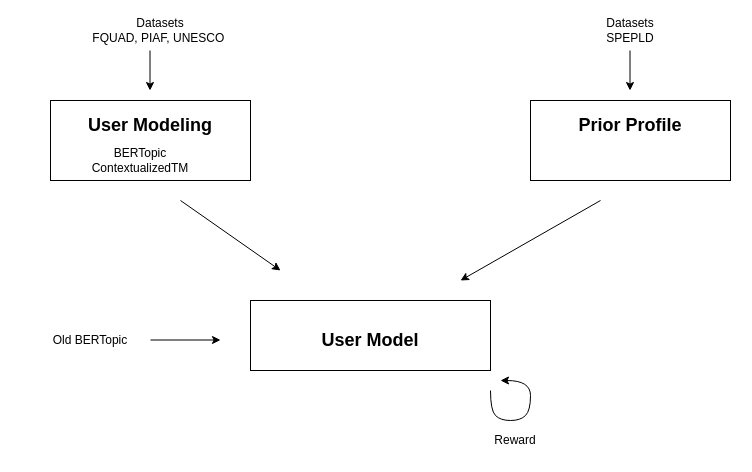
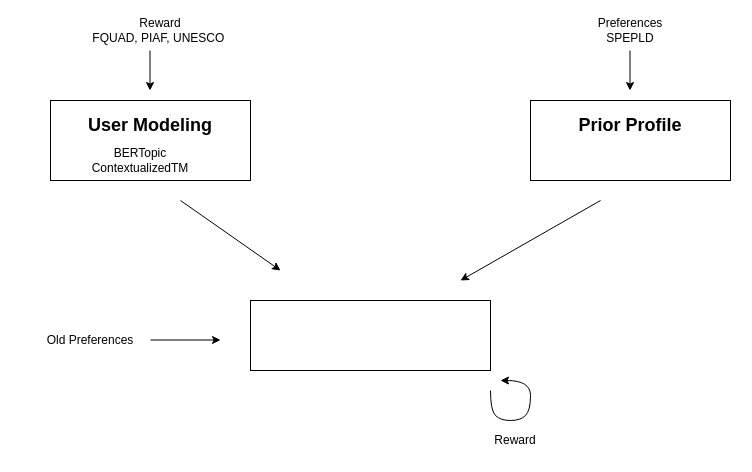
(161, 31) -> (161, 31)
(631, 31) -> (631, 31)
(91, 341) -> (91, 341)
(371, 341) -> none
